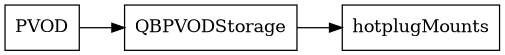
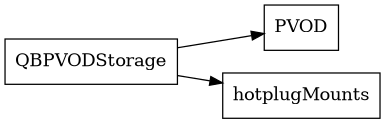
(96, 28) -> (214, 42)
